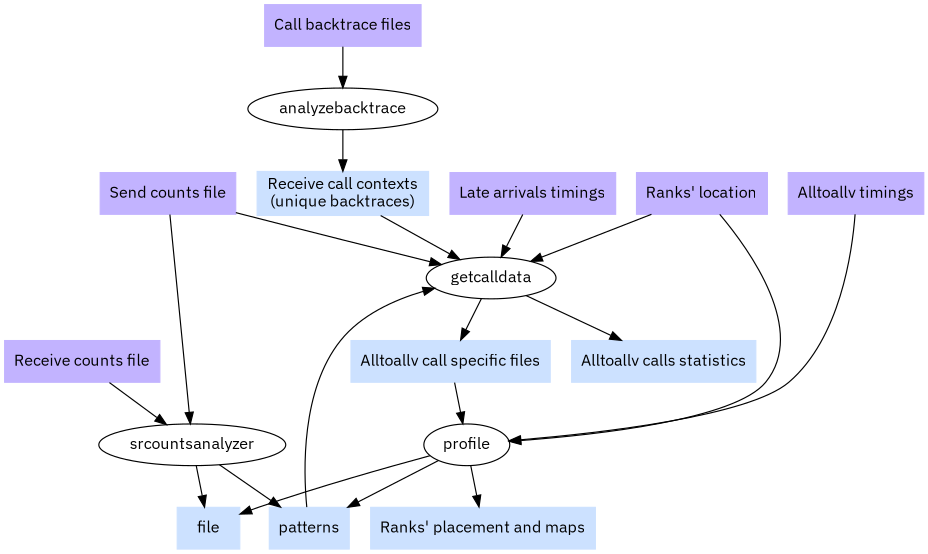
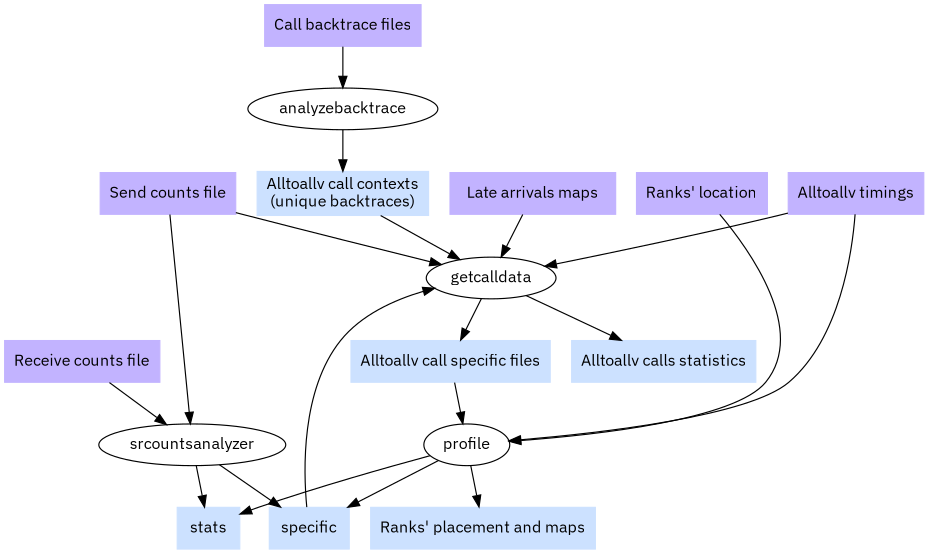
(343, 193) -> (343, 193)
(533, 193) -> (533, 193)
(596, 236) -> (672, 240)
(209, 528) -> (209, 528)
(309, 528) -> (309, 528)
